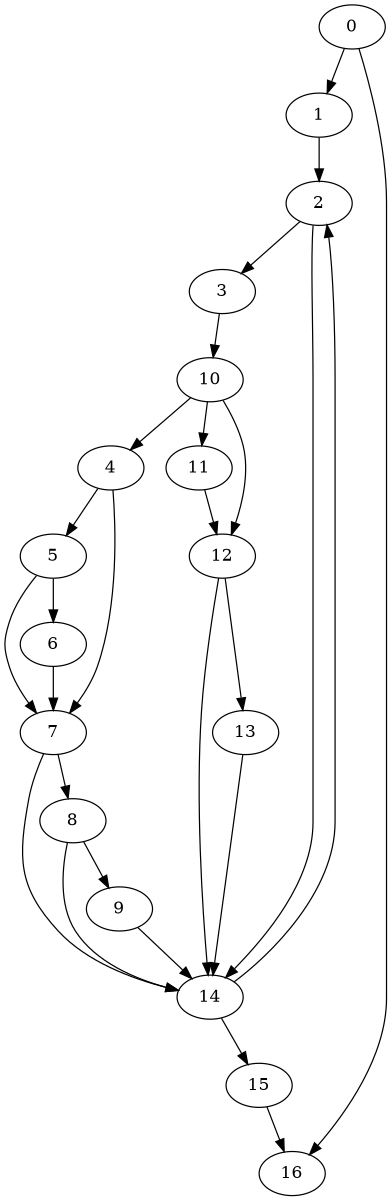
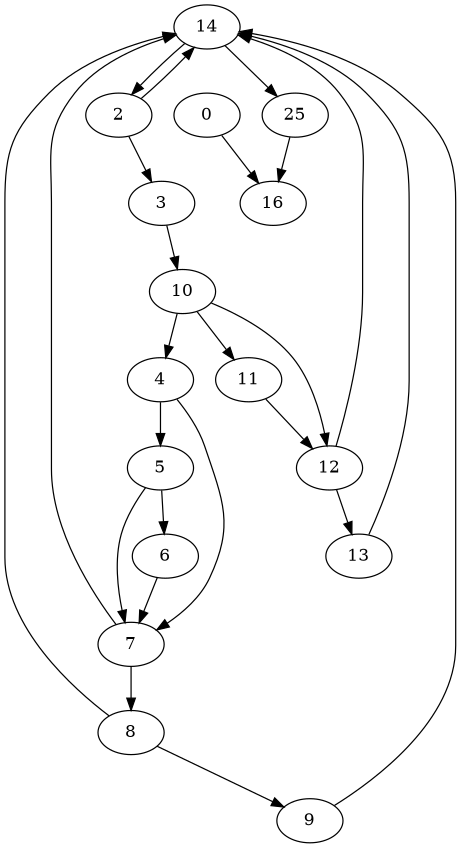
(319, 115) -> none
(259, 1085) -> (295, 115)
